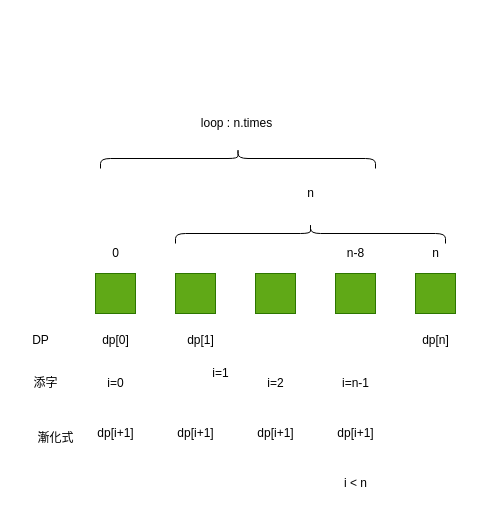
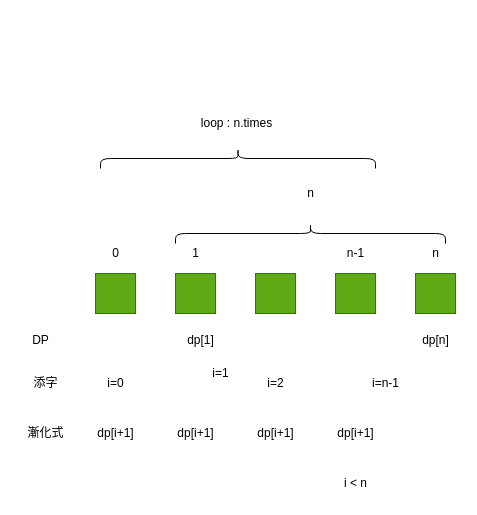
none -> (196, 254)
(356, 254) -> (356, 254)
(116, 341) -> none
(356, 384) -> (386, 384)
(56, 439) -> (46, 434)
